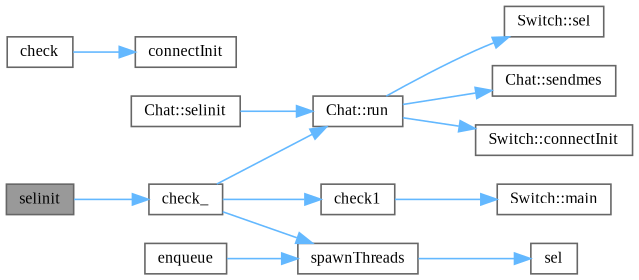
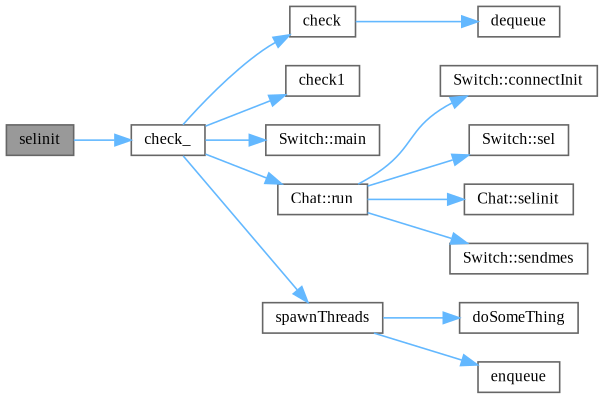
(186, 52) -> (519, 22)
none -> (226, 80)
(554, 81) -> (519, 259)
(268, 111) -> (408, 199)
(438, 199) -> (227, 140)
(254, 259) -> (418, 347)
(554, 259) -> (519, 318)
